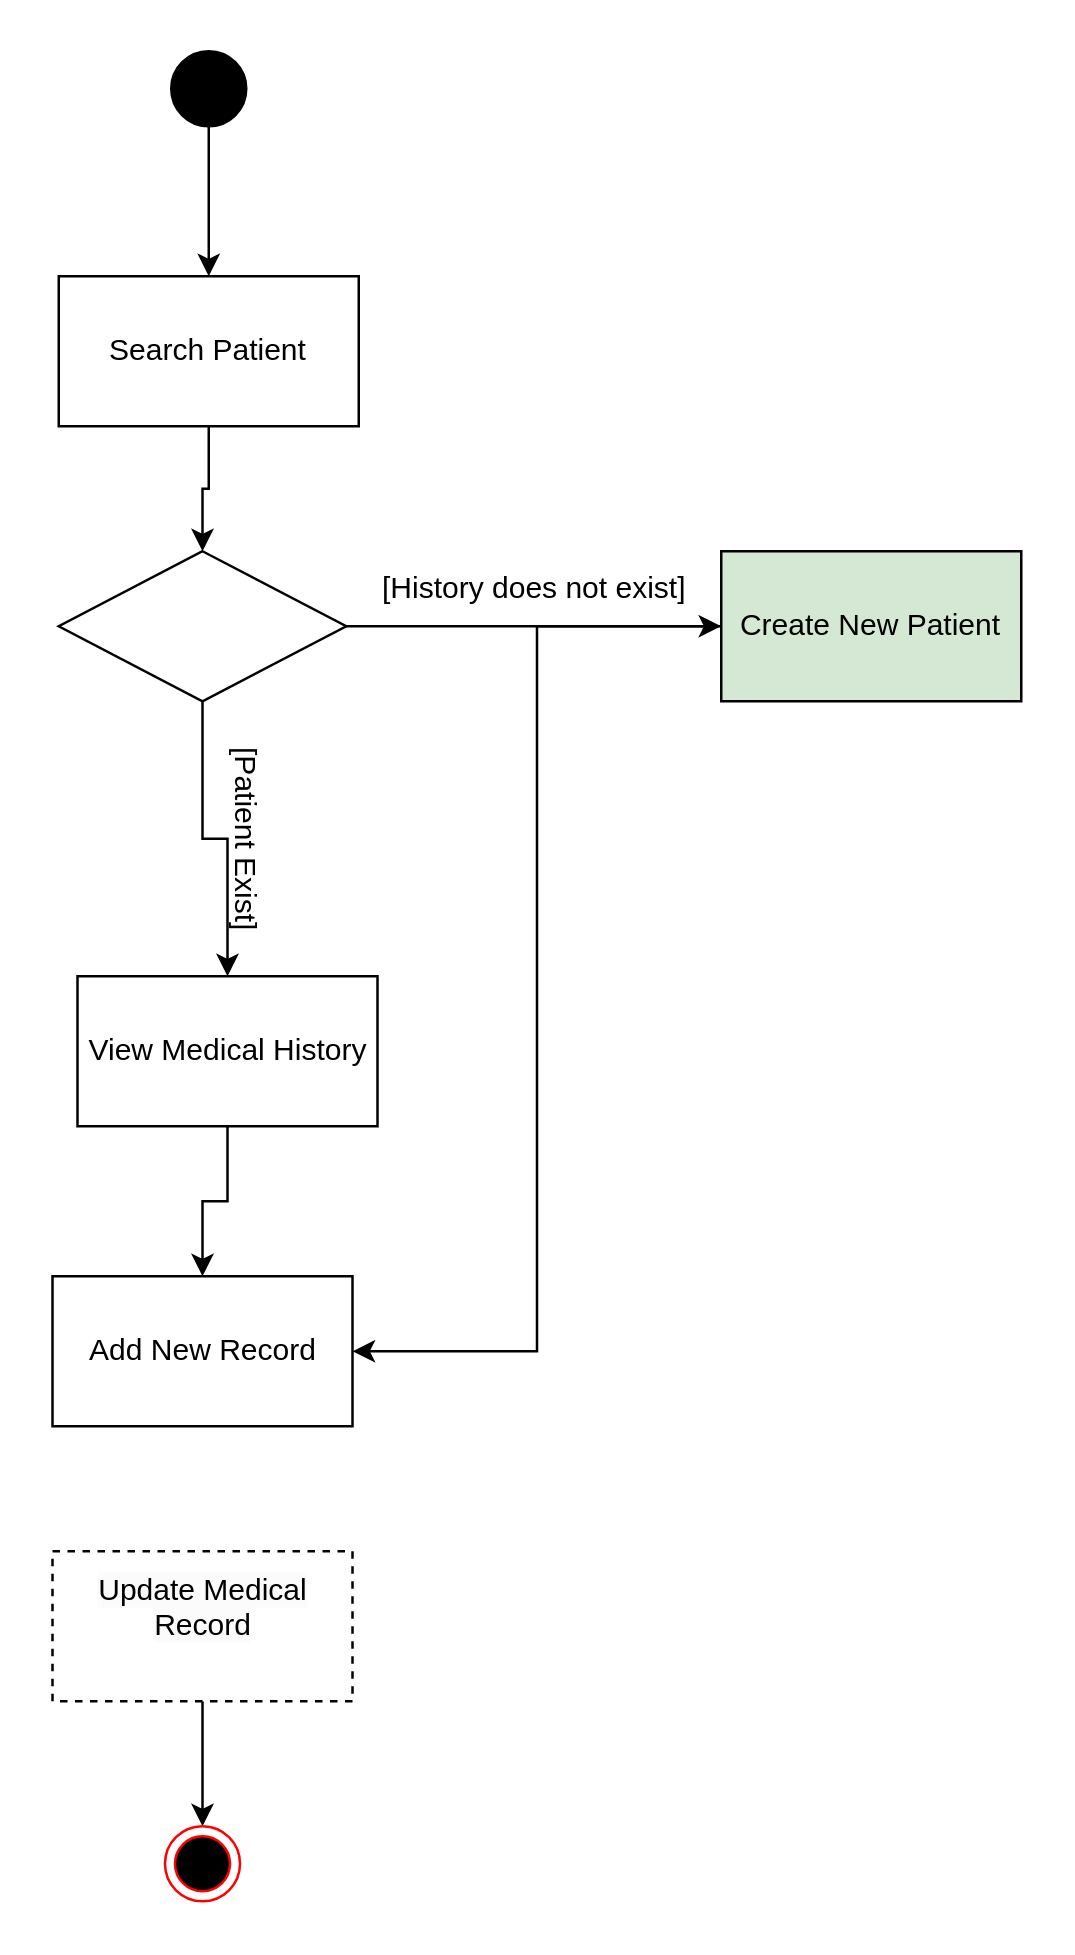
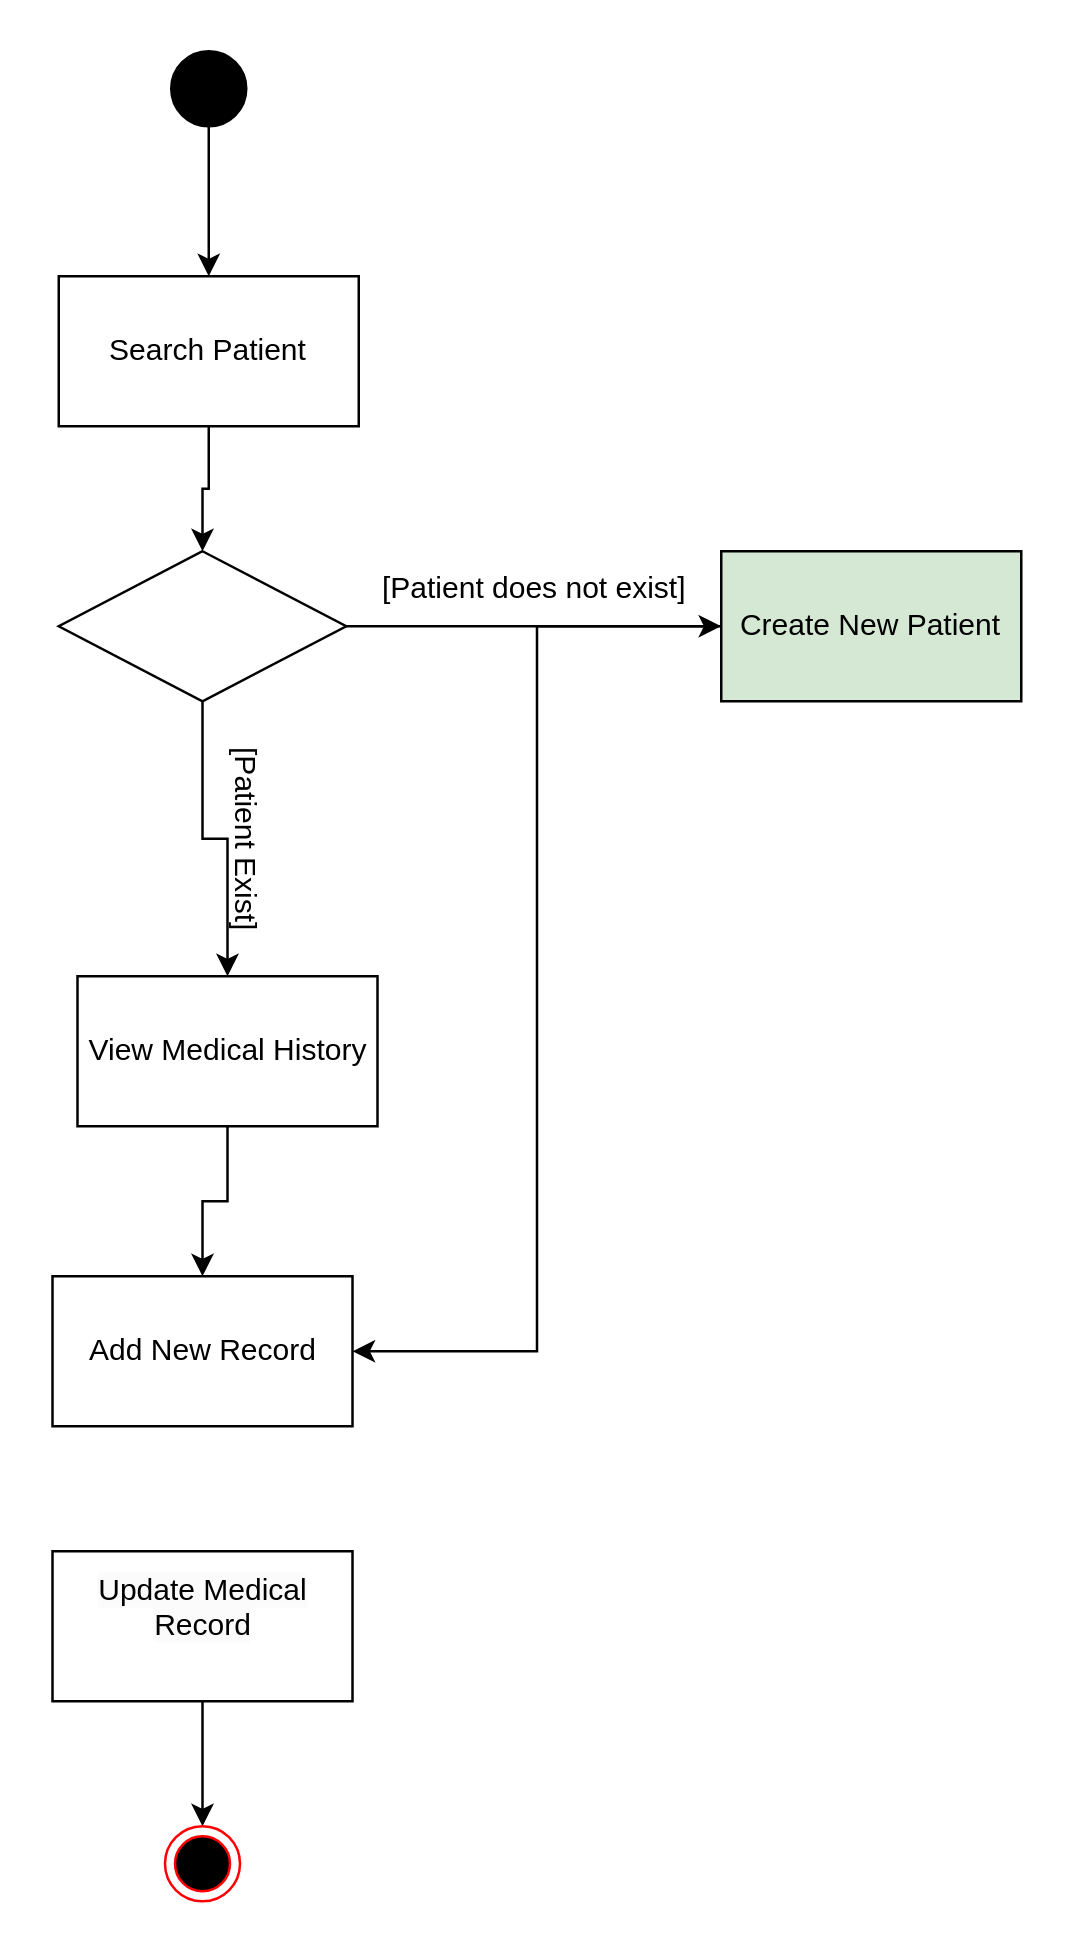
(535, 589) -> (535, 589)
(203, 1626) -> (203, 1626)
